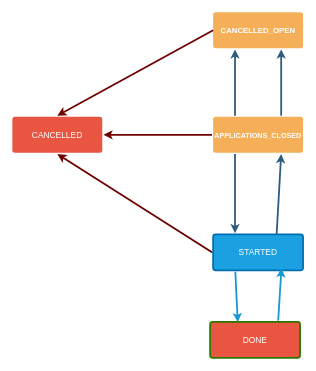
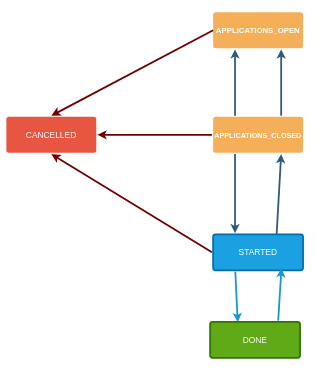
(258, 30) -> (258, 30)
(57, 135) -> (51, 135)
(255, 340) -> (255, 340)
